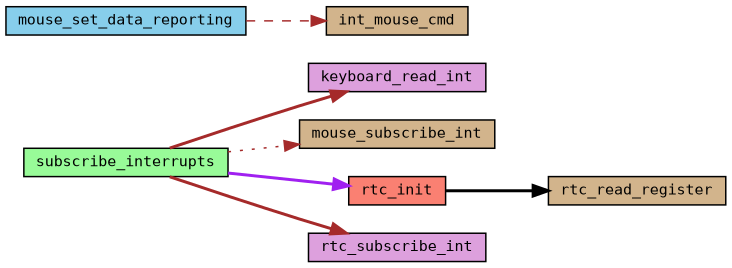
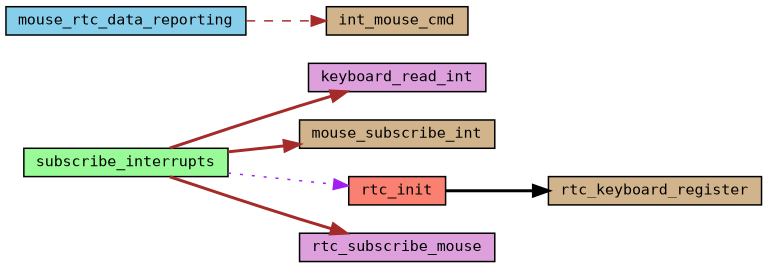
(126, 21) -> (126, 21)
(256, 149) -> (256, 149)
(281, 179) -> (281, 179)
(637, 191) -> (655, 191)
(397, 247) -> (397, 247)
